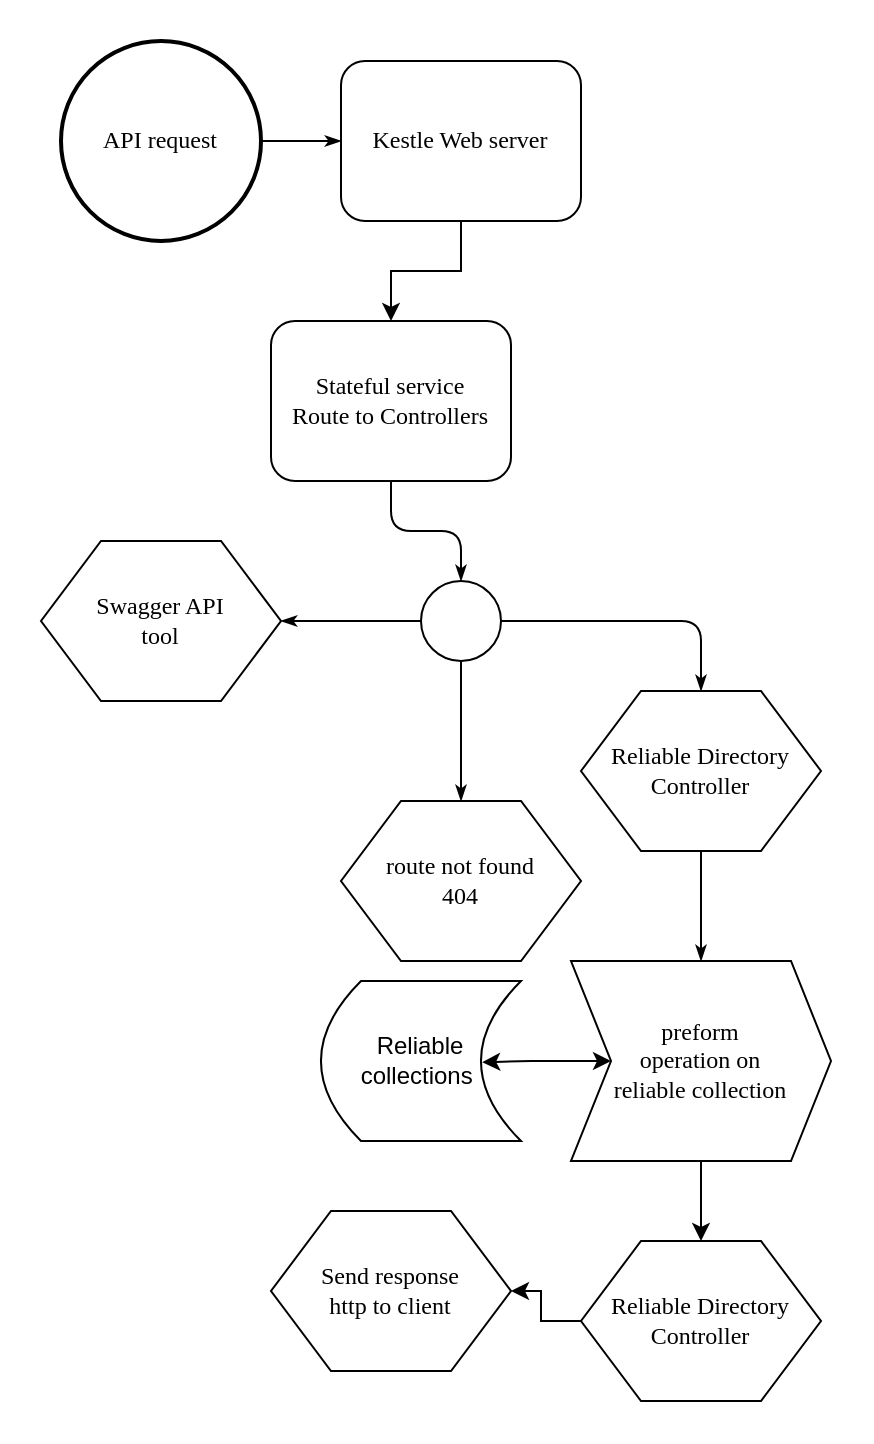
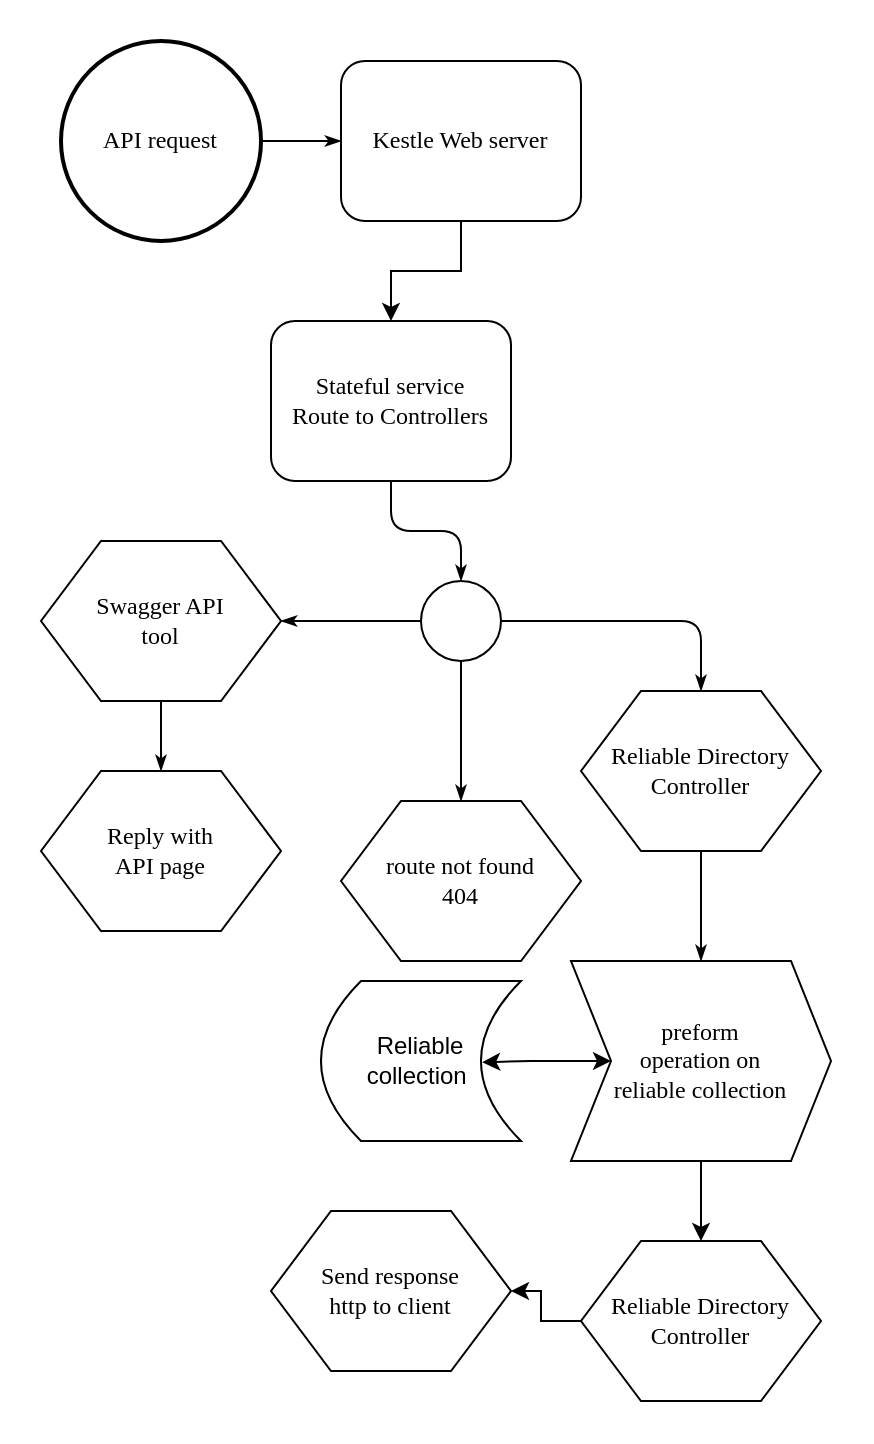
none -> (161, 736)
none -> (161, 851)
(421, 1061) -> (421, 1061)
